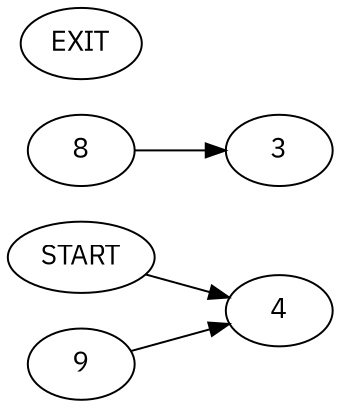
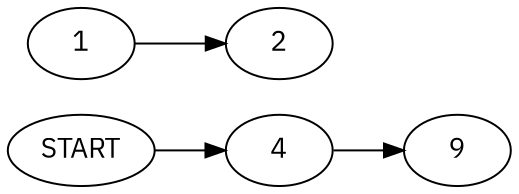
(81, 44) -> none
(81, 150) -> (81, 44)
(279, 150) -> (279, 44)
(171, 340) -> (359, 150)
